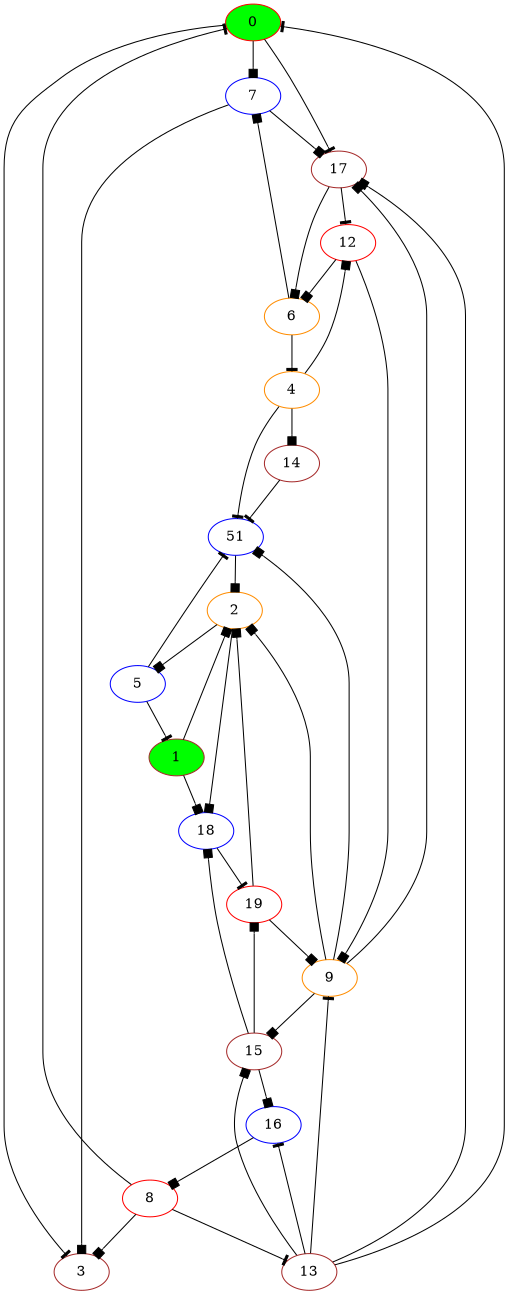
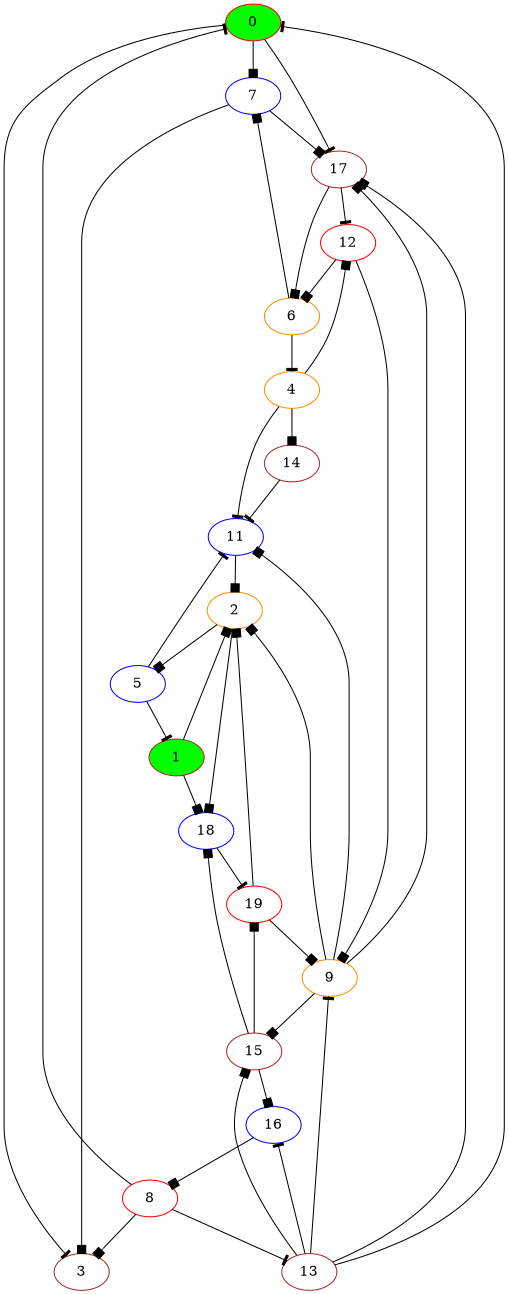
(236, 537) -> (236, 537)
